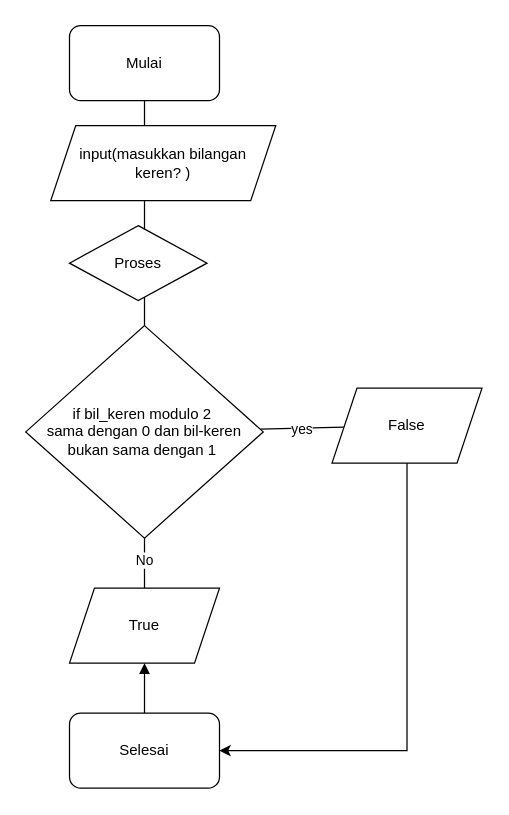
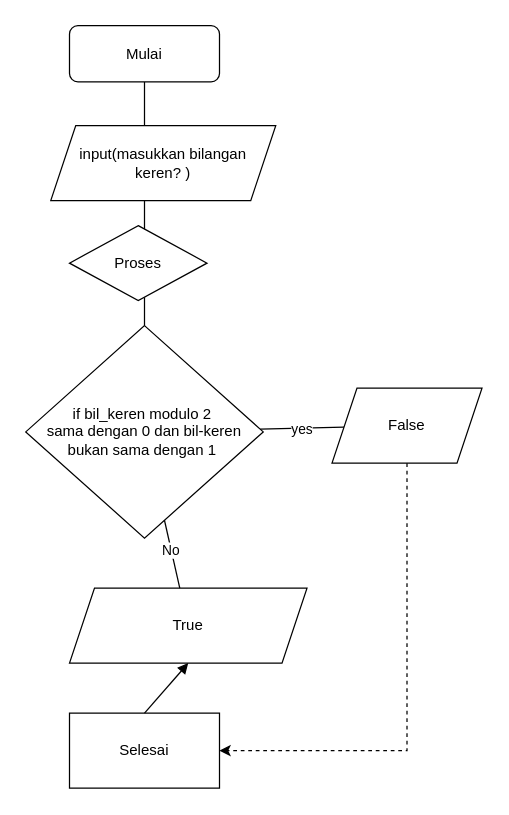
(144, 63) -> (144, 54)
(144, 626) -> (188, 626)
(407, 696) -> (407, 696)
(144, 751) -> (144, 751)
